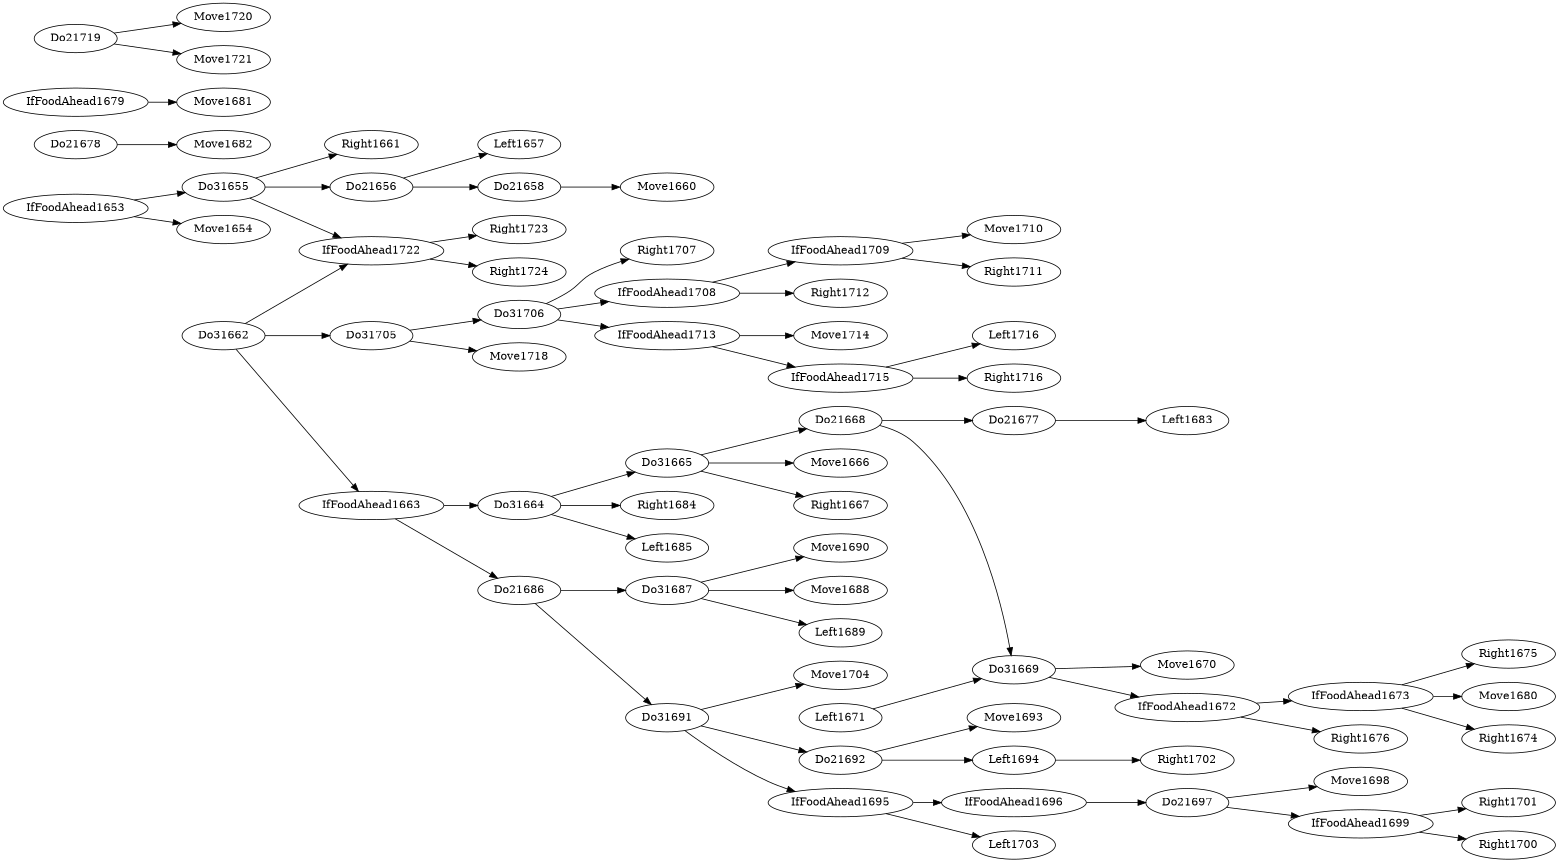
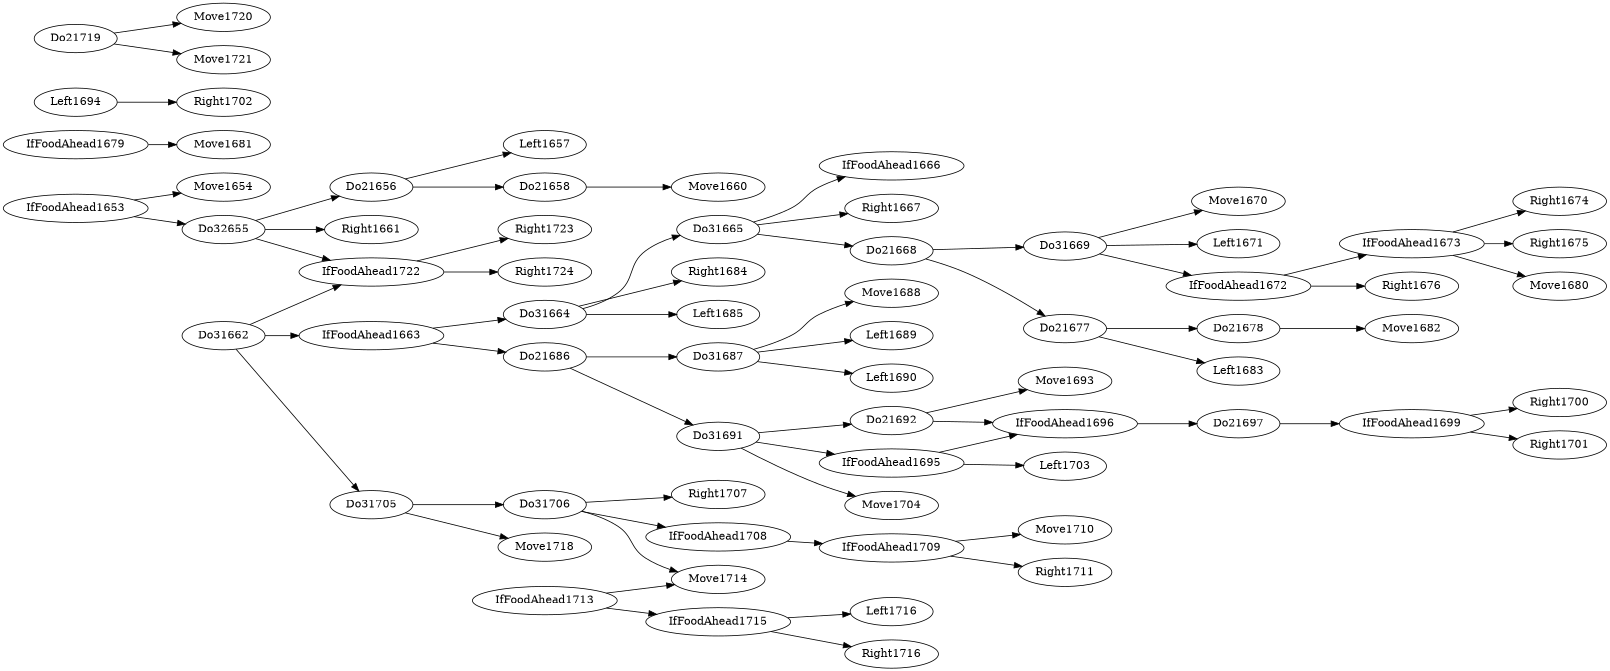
(224, 187) -> (224, 230)
(841, 293) -> none
(579, 323) -> (629, 537)
none -> (1148, 329)
(841, 463) -> (892, 166)
(841, 548) -> (892, 378)
(923, 695) -> (1148, 245)
(923, 760) -> (959, 422)
(1361, 781) -> none
